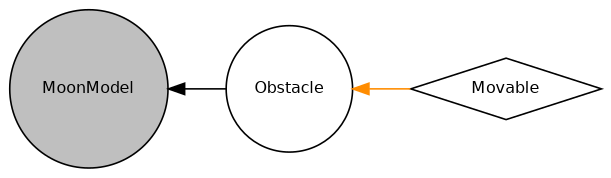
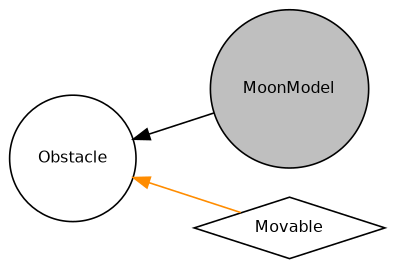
(206, 89) -> (181, 124)
